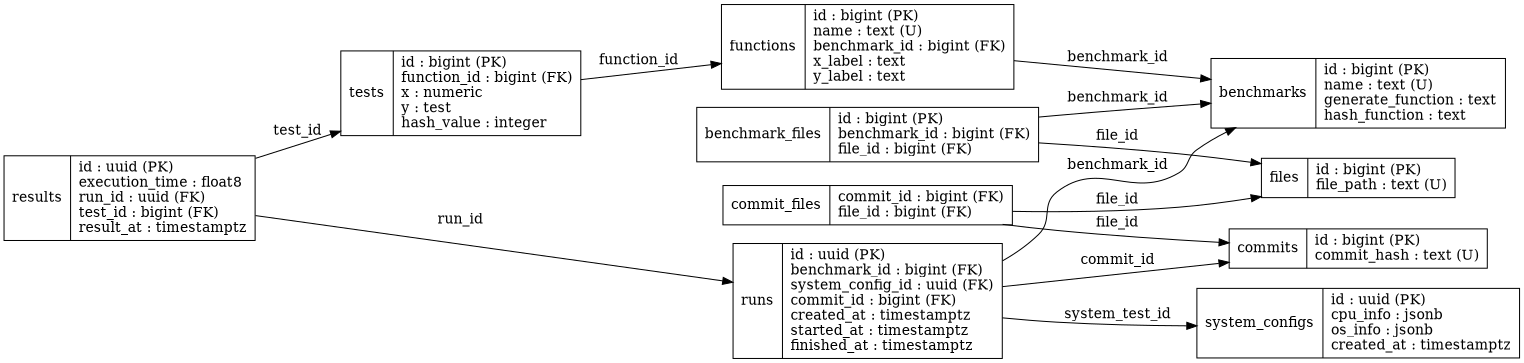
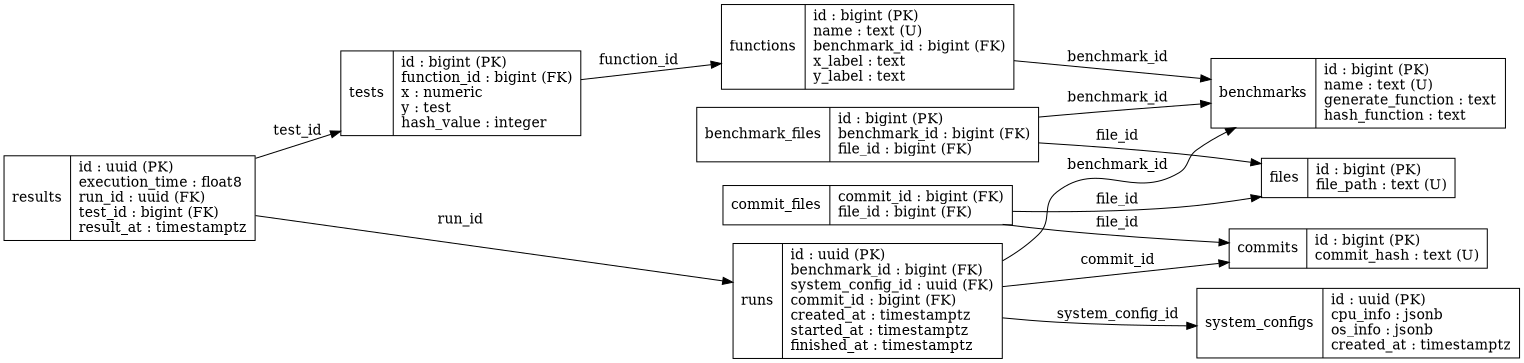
(1118, 315) -> (1118, 315)
